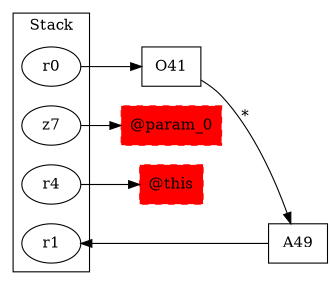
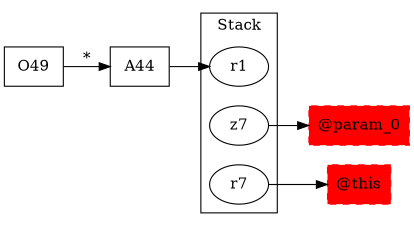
(51, 67) -> none
(171, 67) -> (34, 67)
(51, 184) -> (239, 184)
(298, 243) -> (140, 67)
